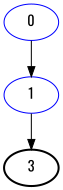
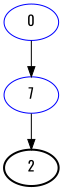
(31, 95) -> (31, 95)
(31, 168) -> (31, 168)
